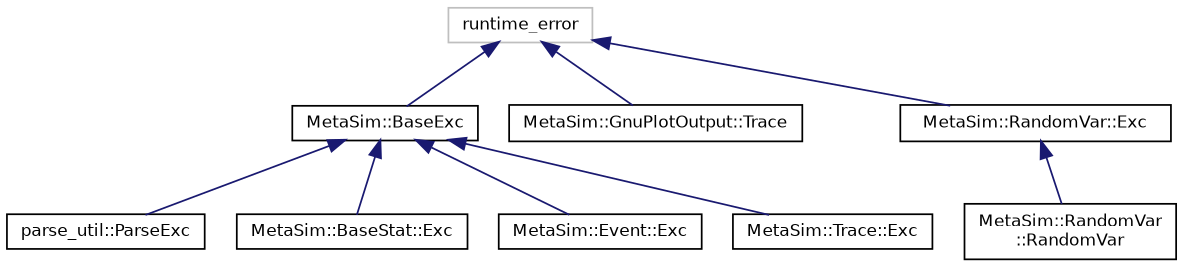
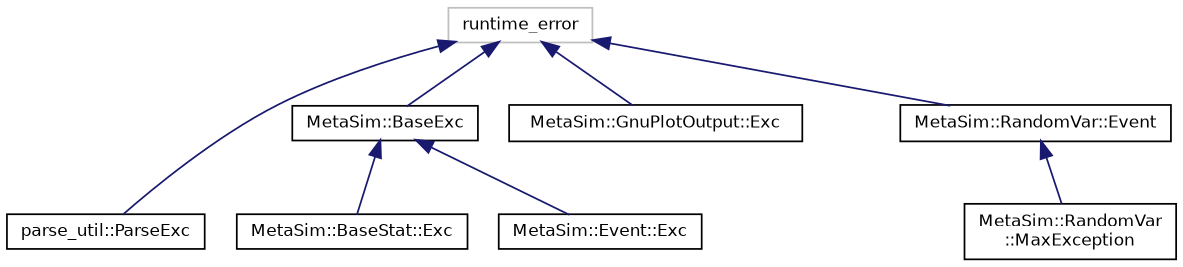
(656, 123) -> (656, 123)
(1036, 123) -> (1036, 123)
(237, 180) -> (269, 109)
(833, 232) -> none
(1070, 232) -> (1070, 232)
